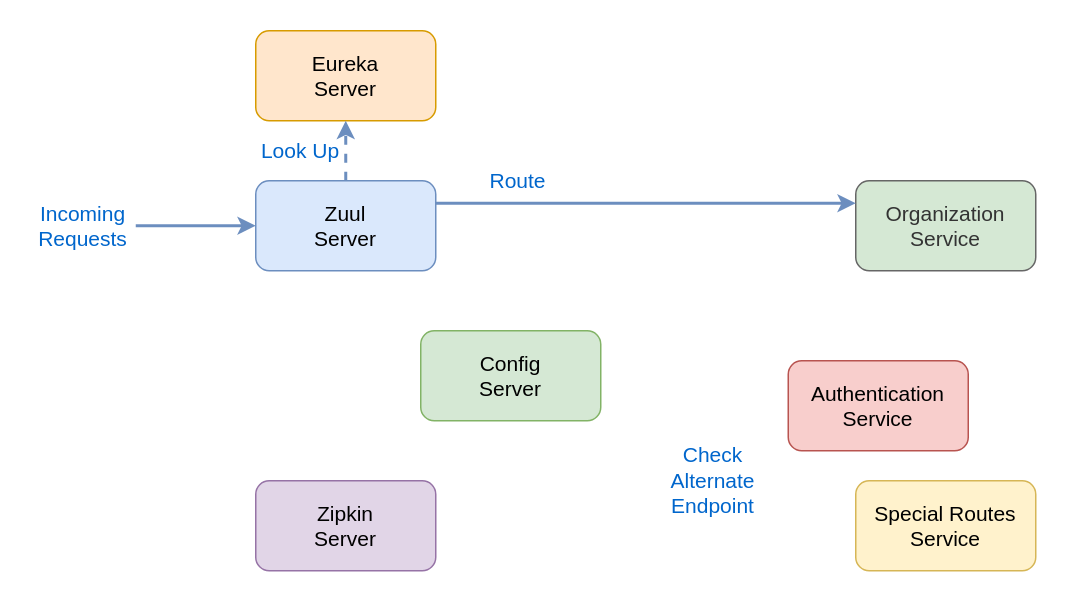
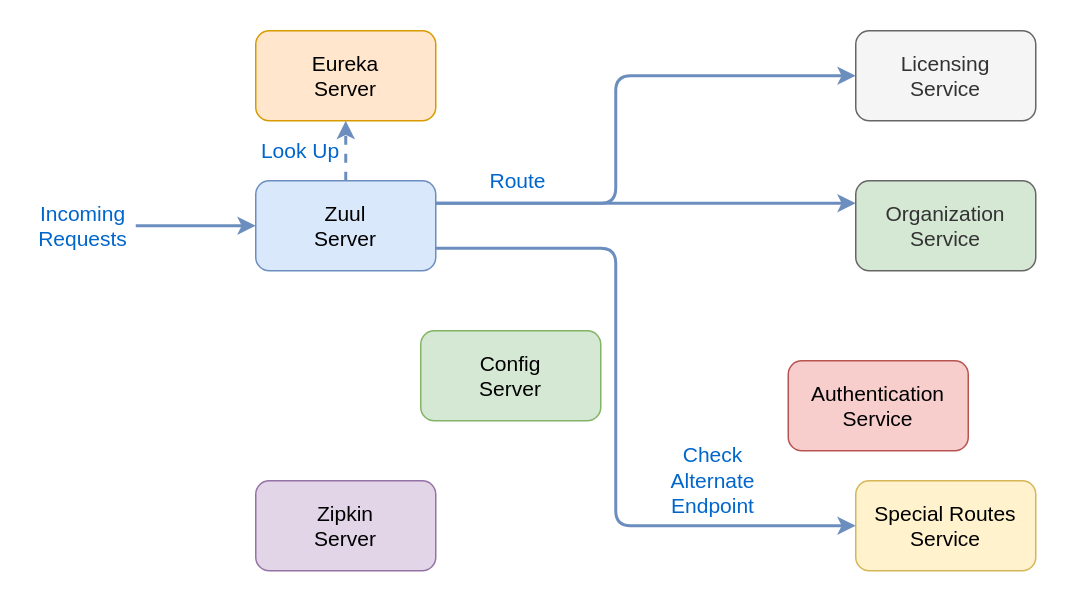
none -> (672, 76)
none -> (946, 76)
none -> (616, 411)
